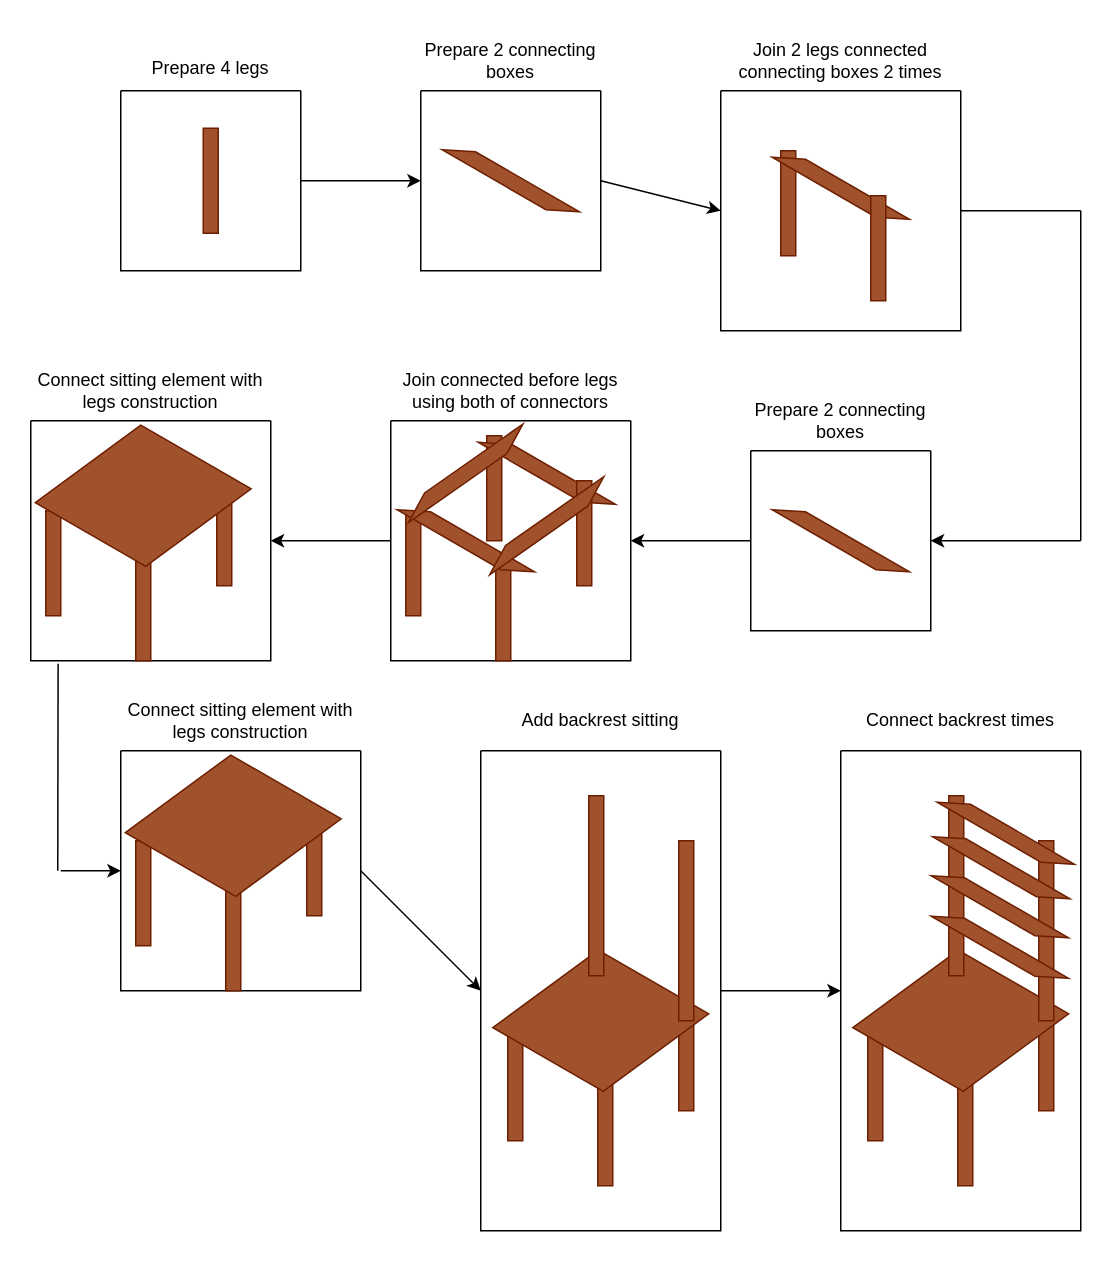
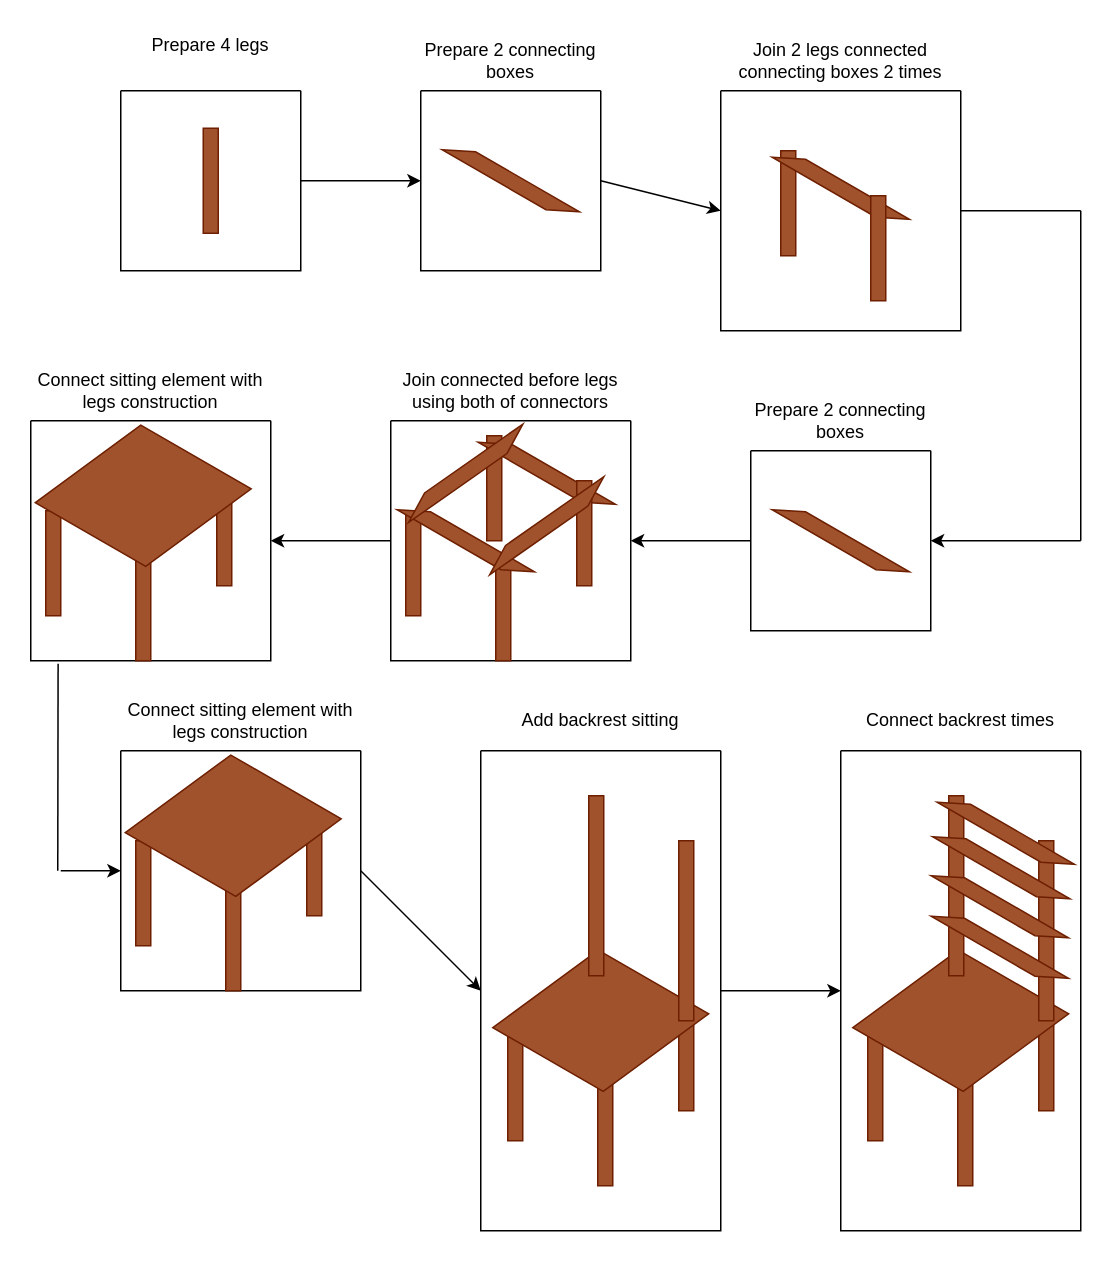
(211, 68) -> (211, 46)
